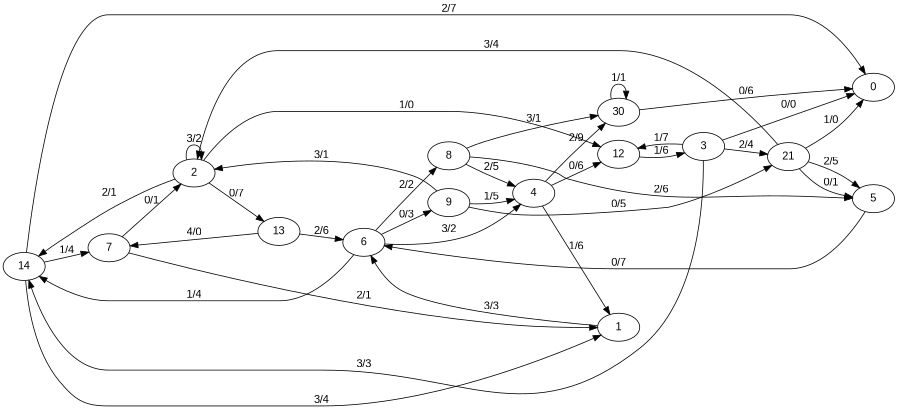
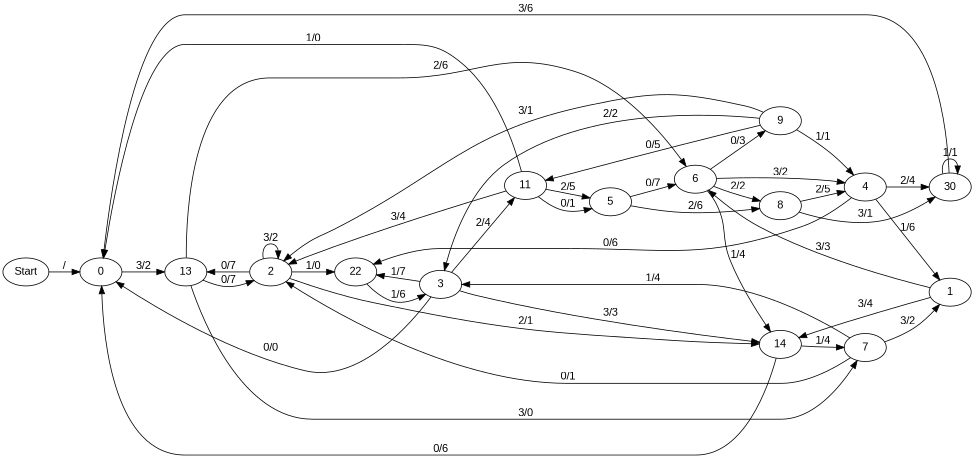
(449, 9) -> (441, 449)
(746, 92) -> (526, 9)
none -> (571, 132)
(576, 138) -> (908, 181)
(619, 154) -> (356, 272)
(789, 157) -> (526, 185)
(655, 195) -> (691, 213)
(491, 197) -> (823, 137)
(194, 233) -> (526, 413)
none -> (26, 272)
none -> (139, 272)
none -> (665, 284)
none -> (224, 286)
(364, 296) -> (908, 321)
(274, 406) -> (868, 315)
